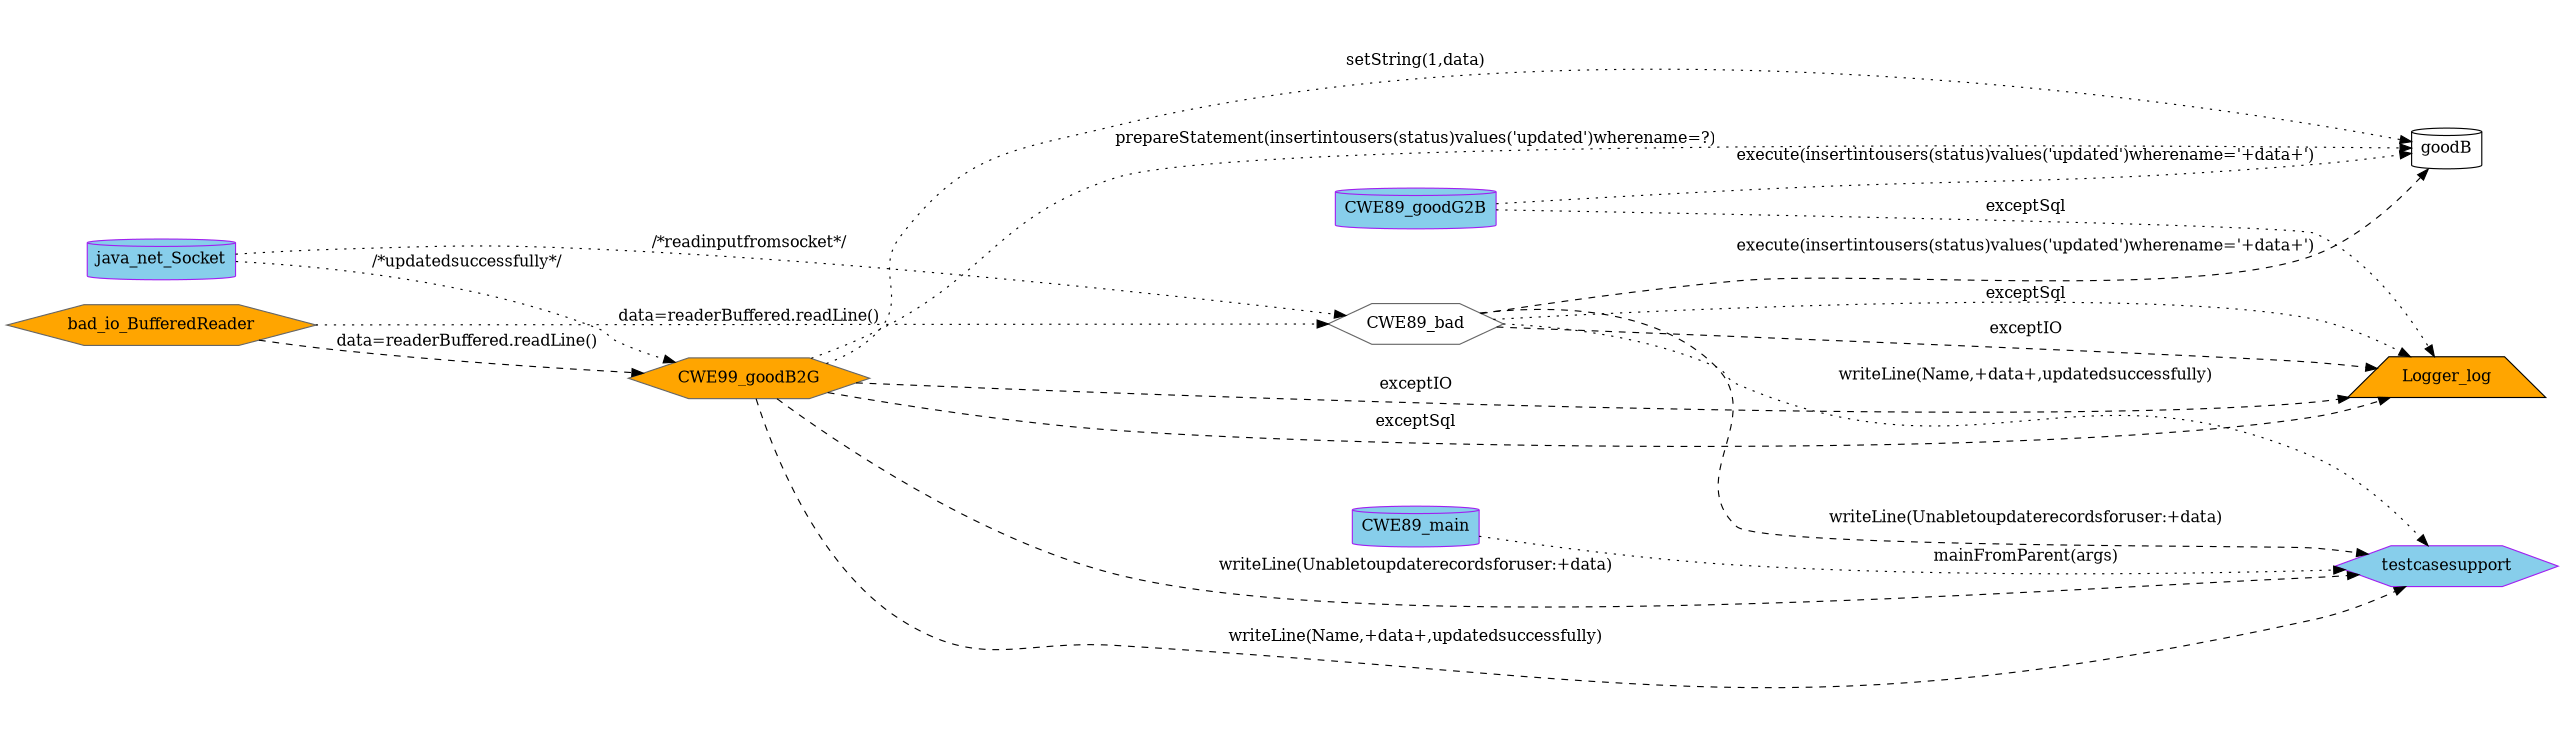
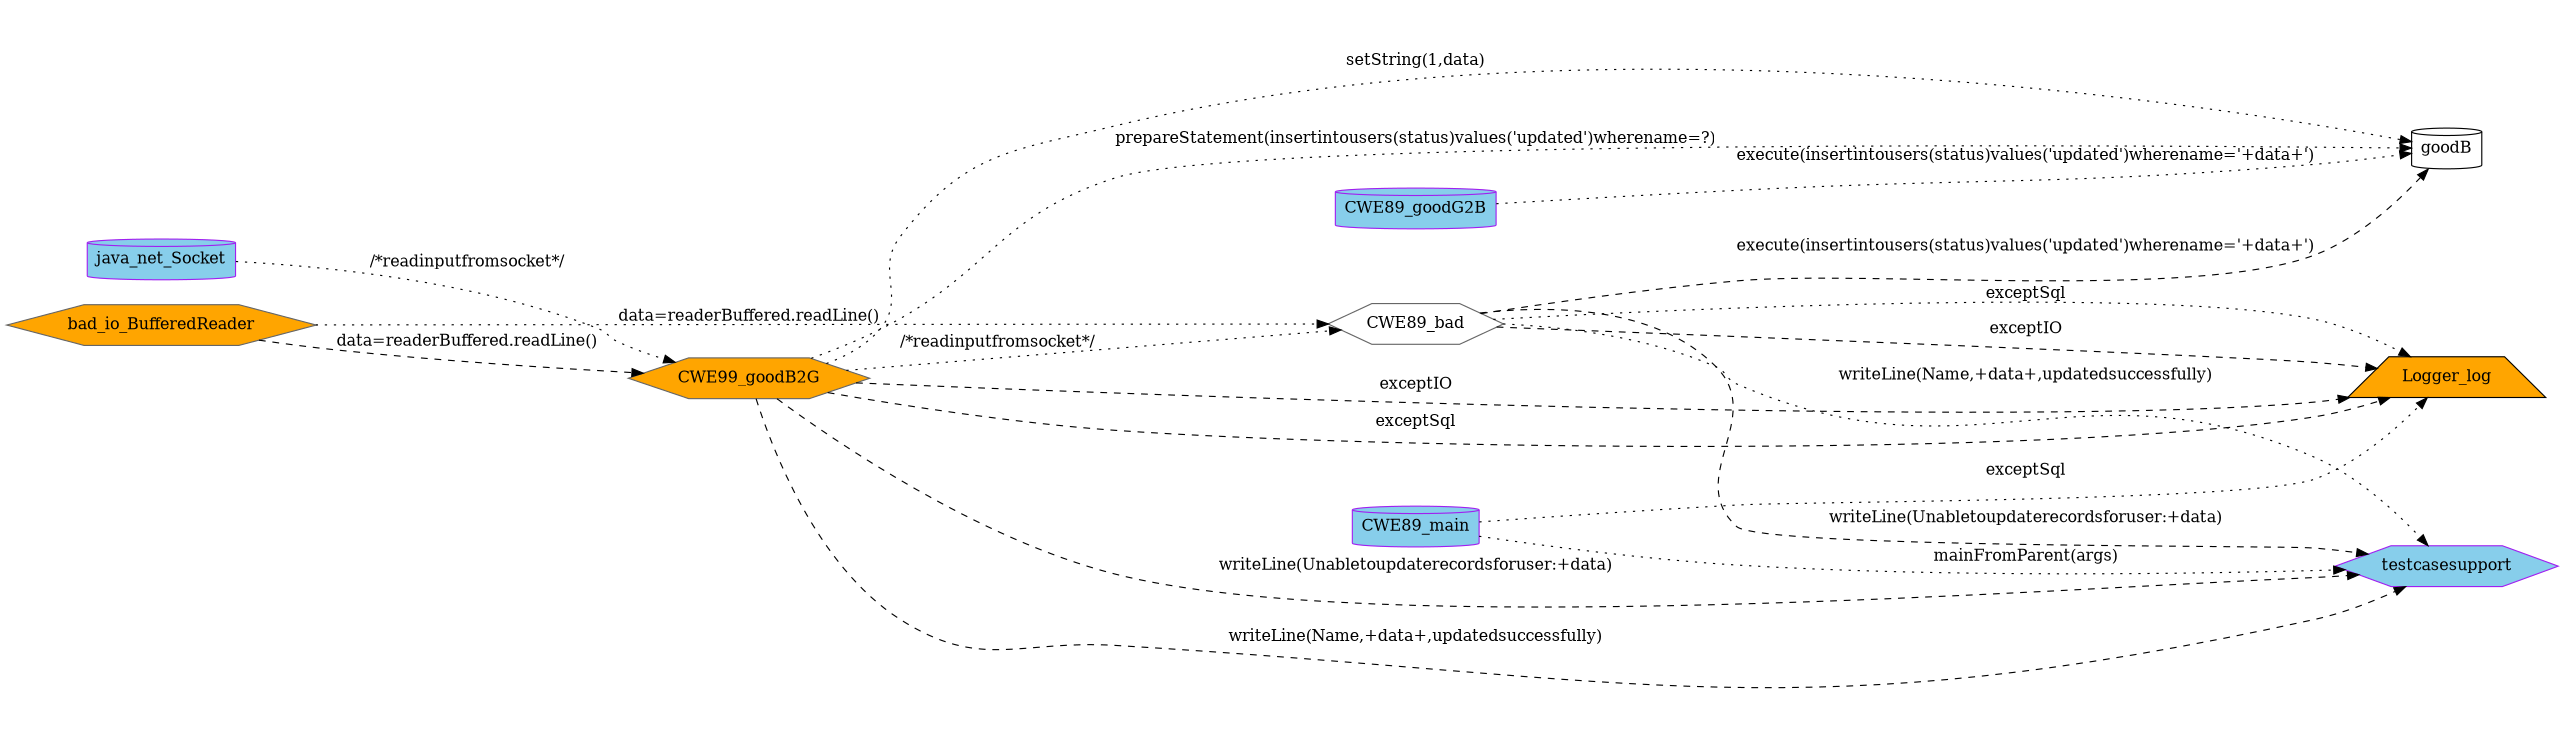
(1987, 220) -> (1961, 500)
(786, 261) -> (1088, 351)
(467, 262) -> (467, 262)
